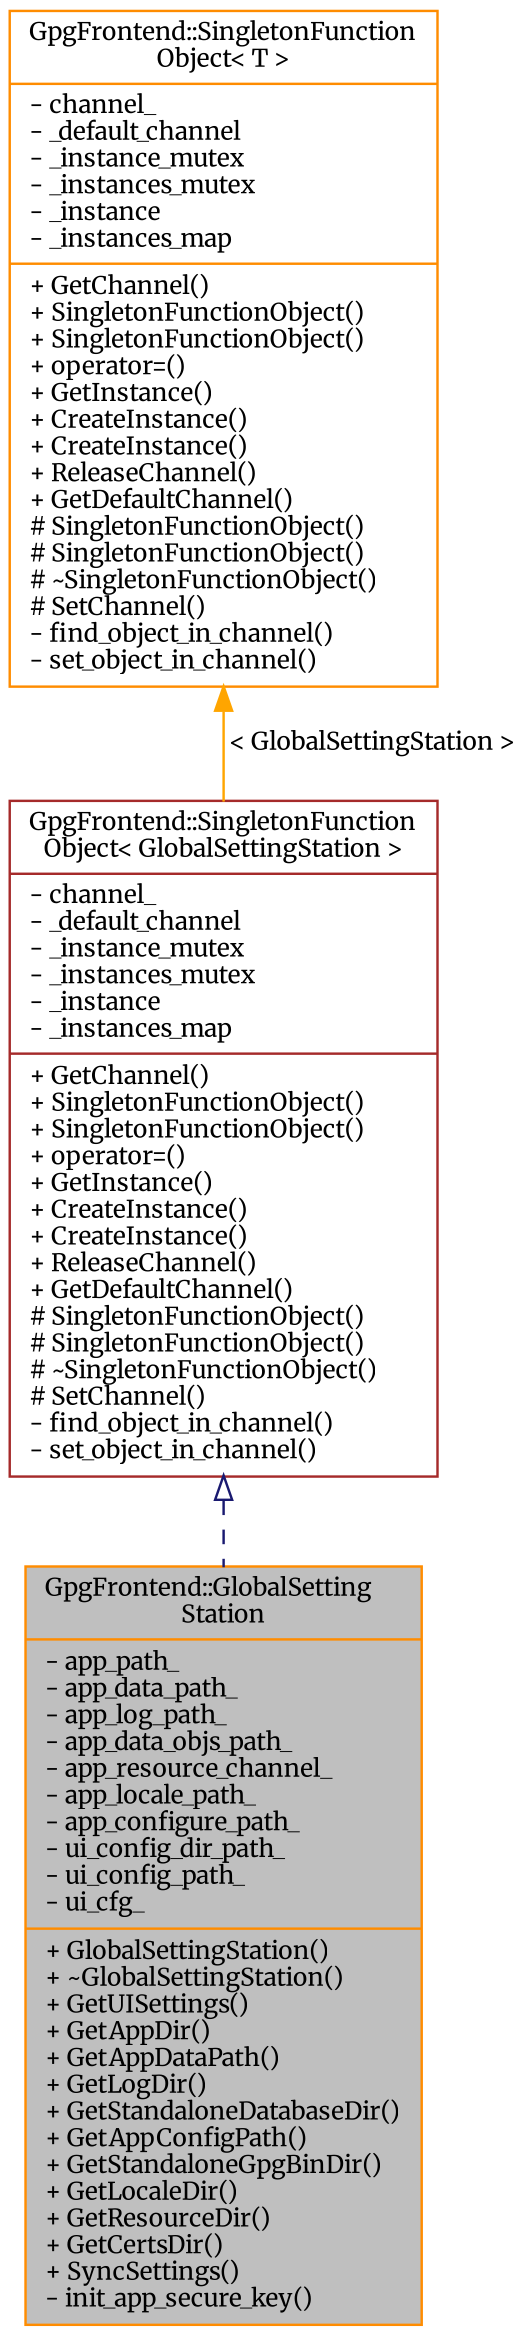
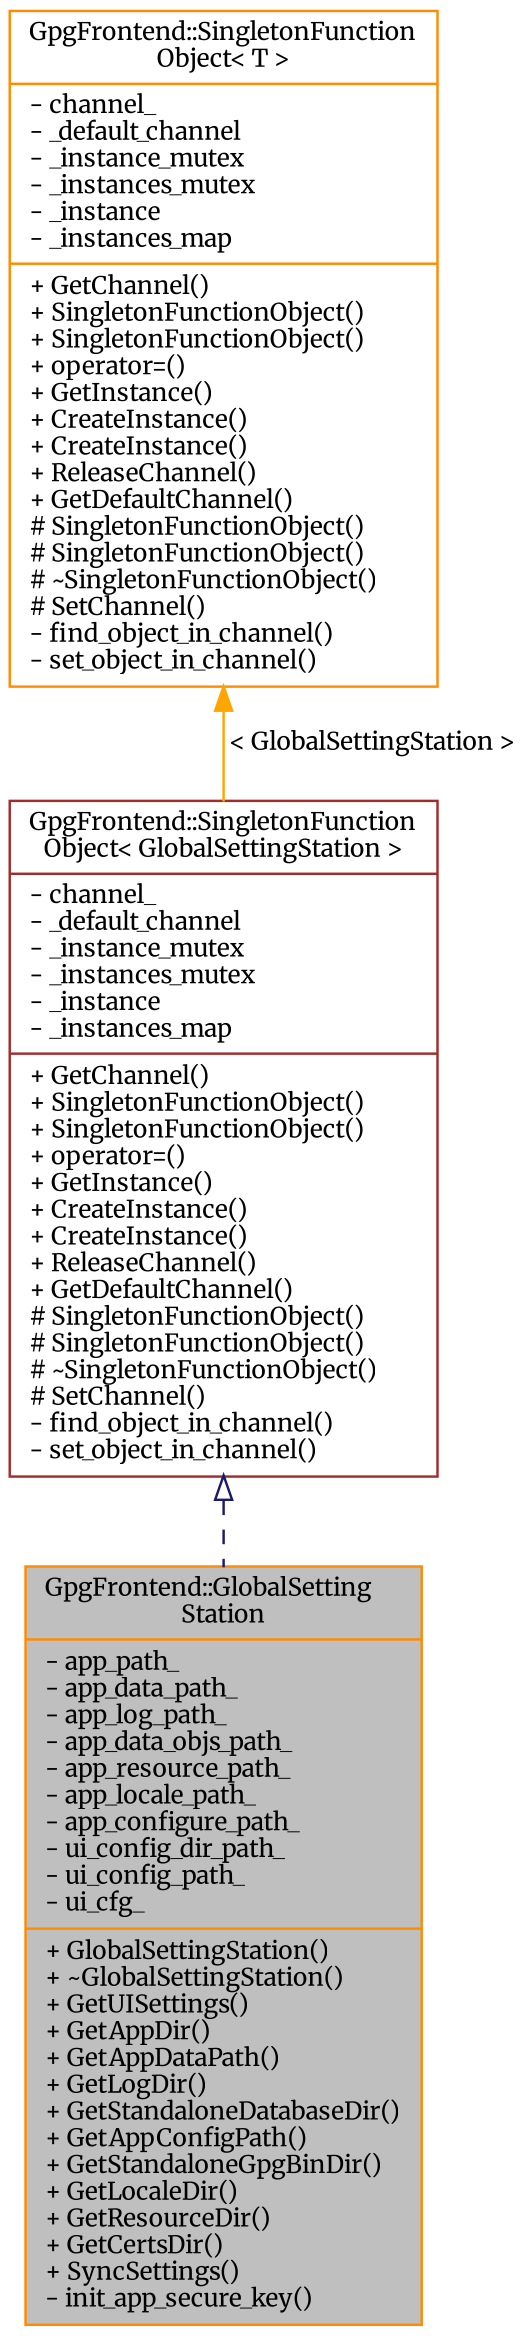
(190, 1769) -> (169, 1769)
